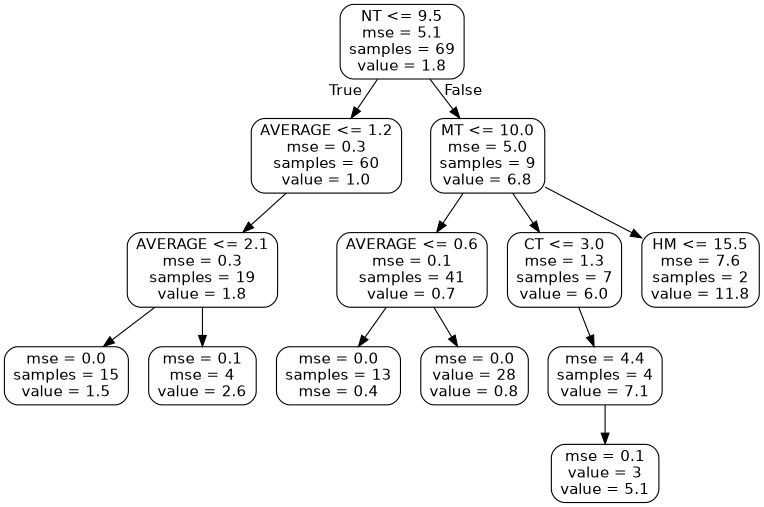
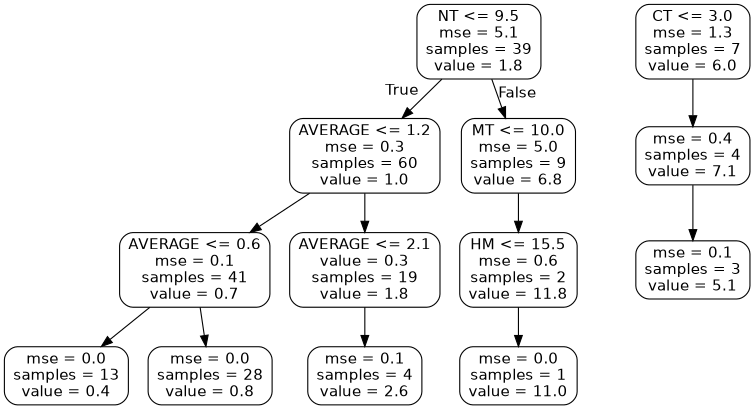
(402, 42) -> (479, 42)
(453, 208) -> (285, 210)
(523, 208) -> none
(202, 270) -> (365, 270)
(701, 270) -> (518, 270)
(66, 376) -> none
(202, 376) -> (365, 376)
(338, 376) -> (66, 376)
(475, 376) -> (210, 376)
none -> (518, 376)
(605, 376) -> (693, 156)
(605, 473) -> (693, 270)
